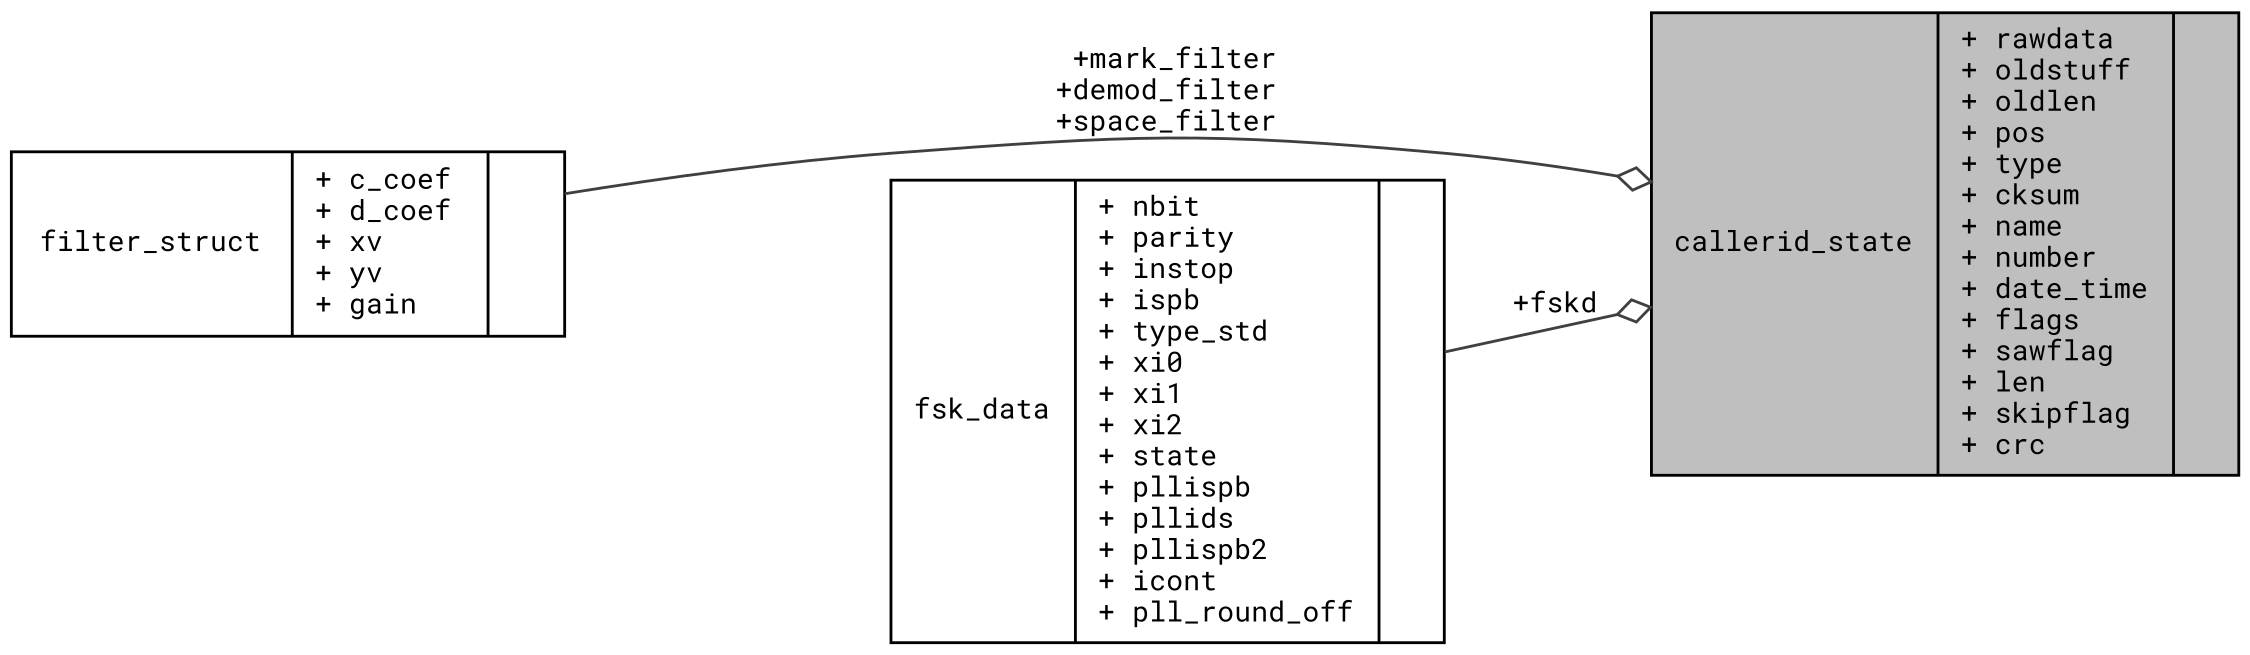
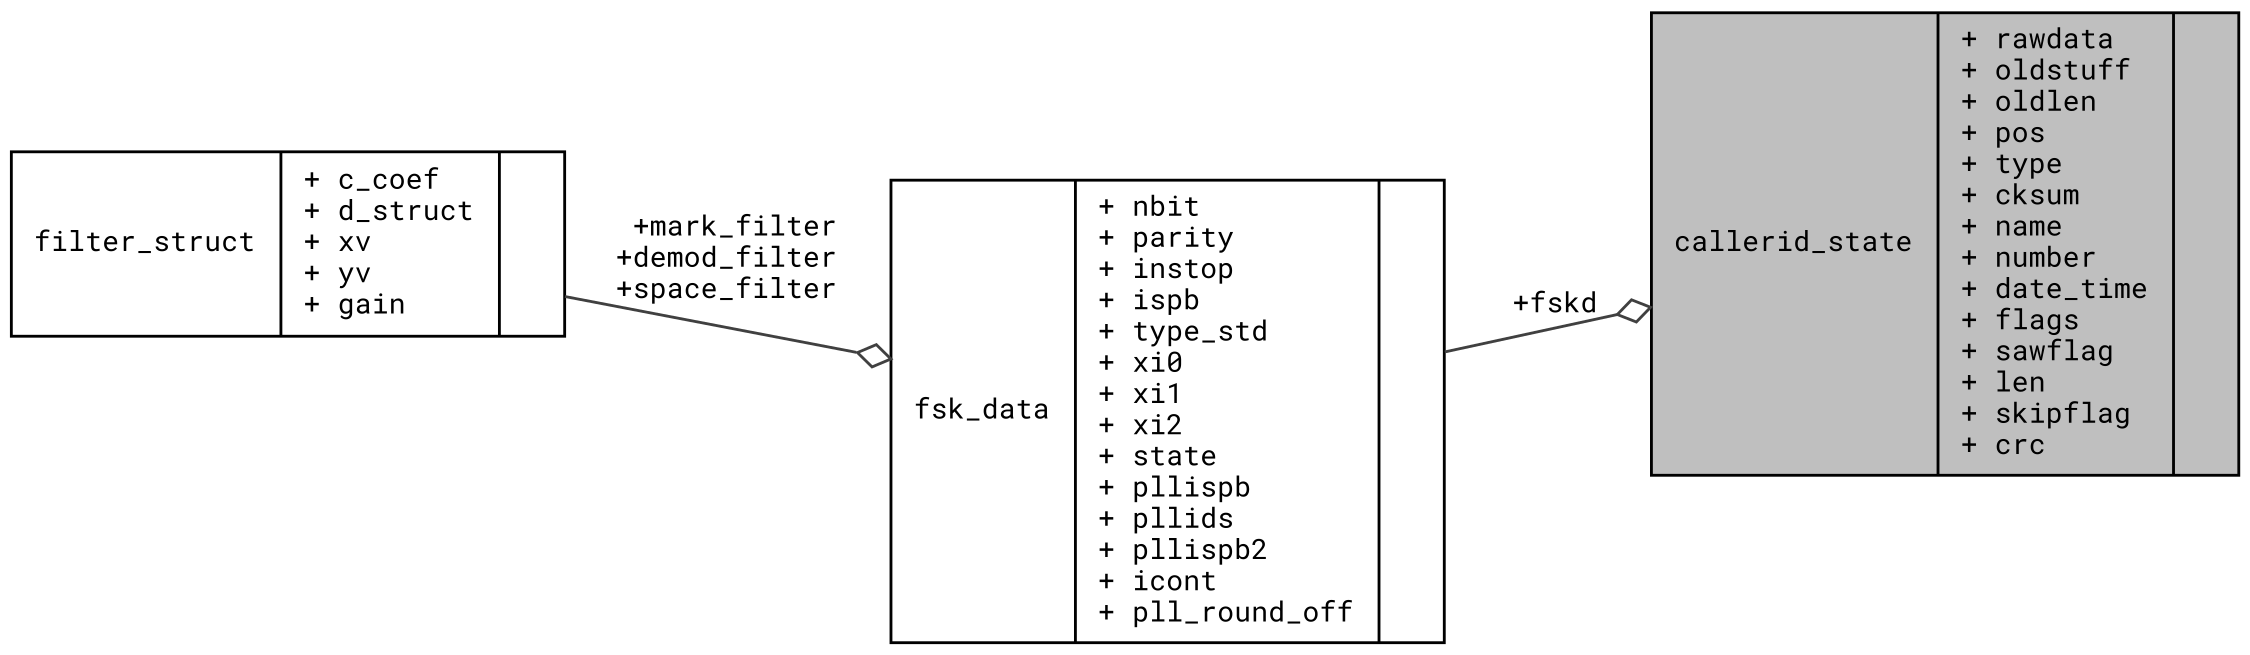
(1091, 140) -> (711, 324)
(384, 211) -> (390, 211)
